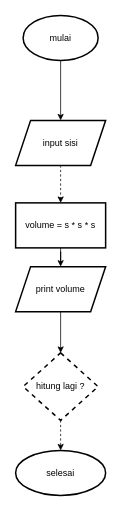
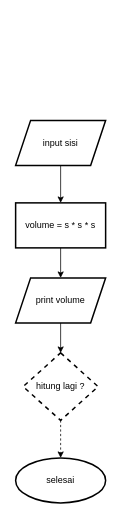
(60, 38) -> none
(60, 87) -> none
(60, 182) -> (60, 182)
(60, 289) -> (60, 300)
(60, 473) -> (60, 480)
